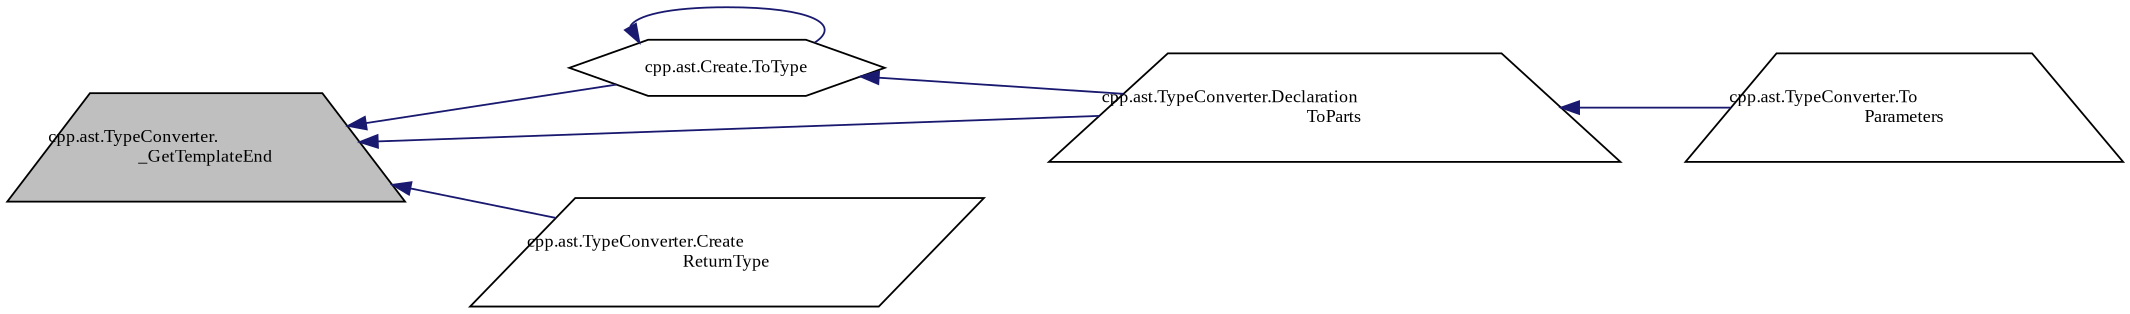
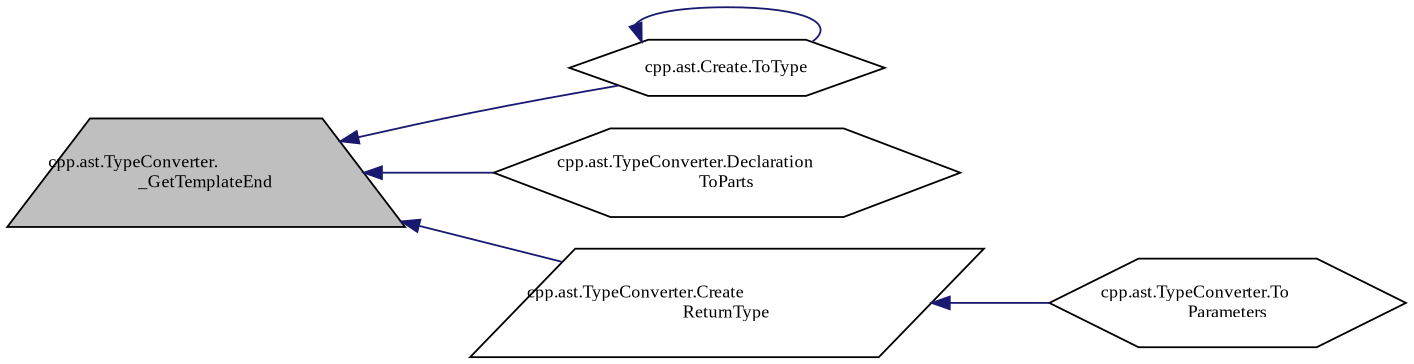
(1001, 86) -> none
(1335, 108) -> (727, 173)
(1655, 108) -> (1000, 303)
(1904, 108) -> (1228, 303)
